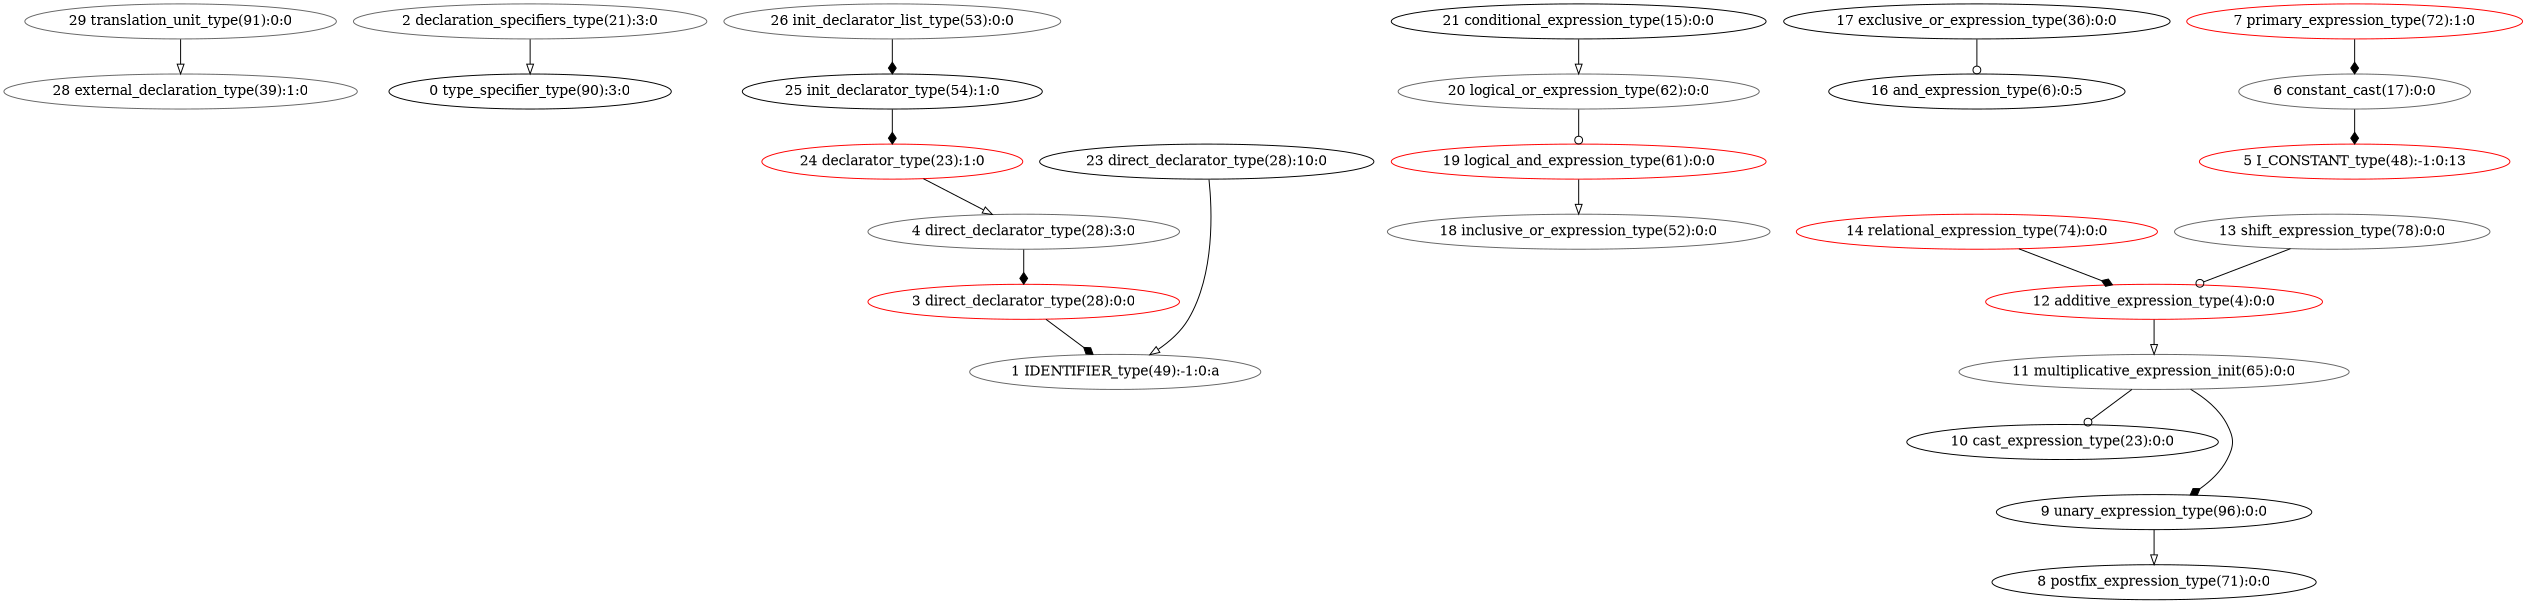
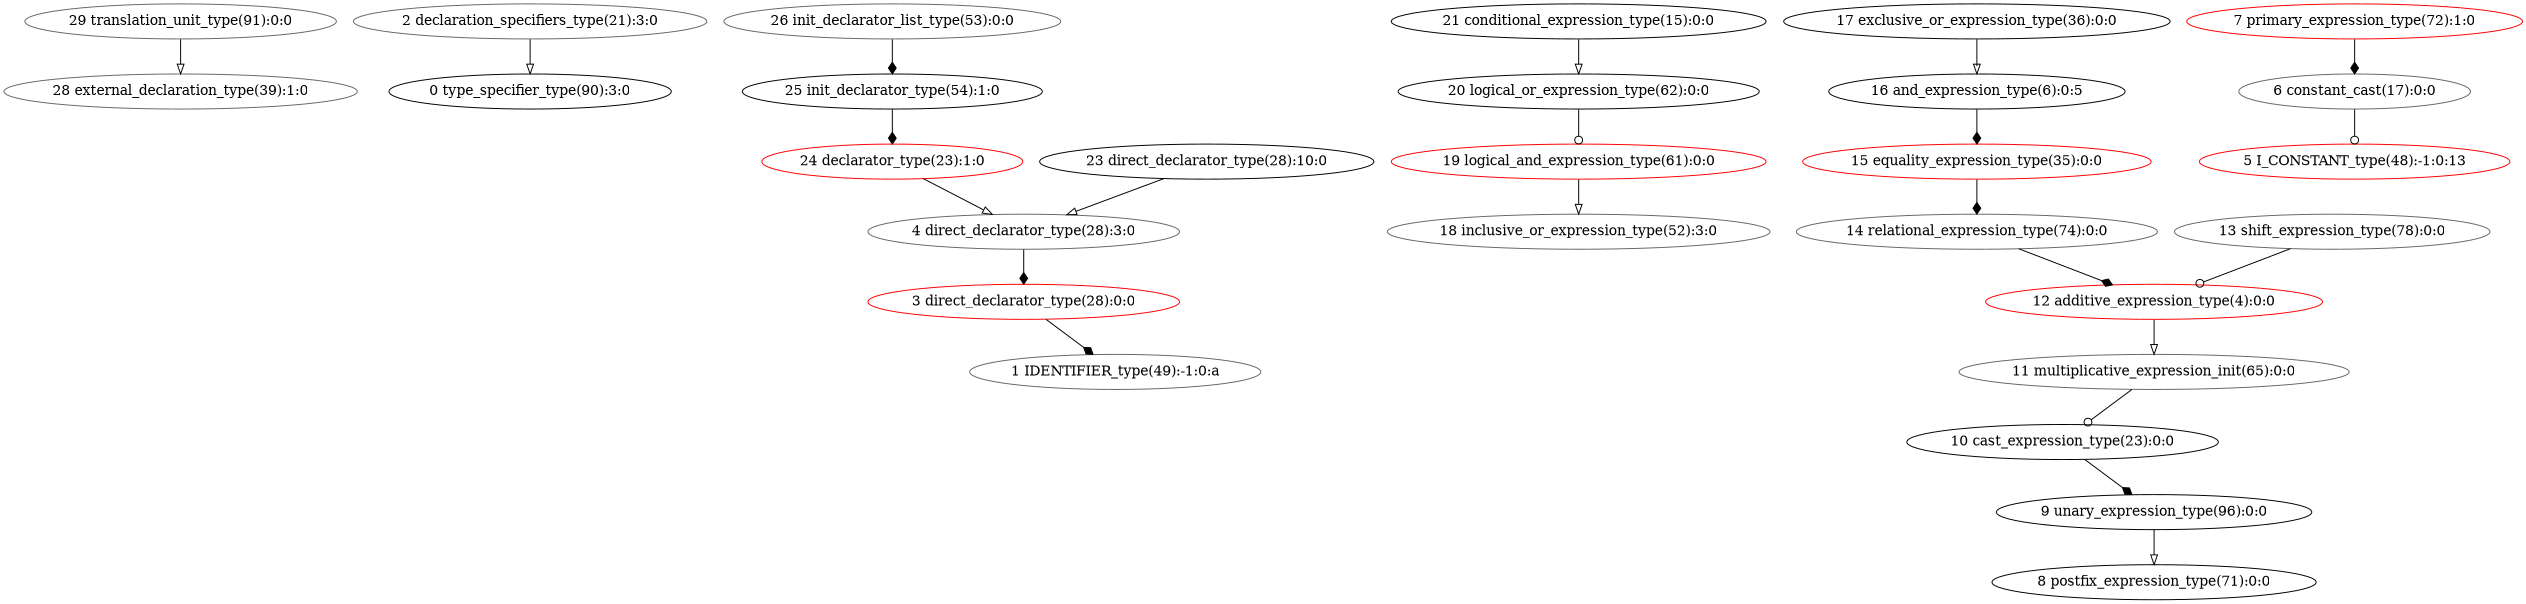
(1977, 53) -> (1977, 53)
(1579, 92) -> (1579, 92)
(2355, 123) -> (2355, 123)
none -> (1977, 162)
(1579, 232) -> (1579, 232)
(1977, 232) -> (1977, 232)
(1206, 272) -> (1120, 195)
(2232, 436) -> (2104, 473)
